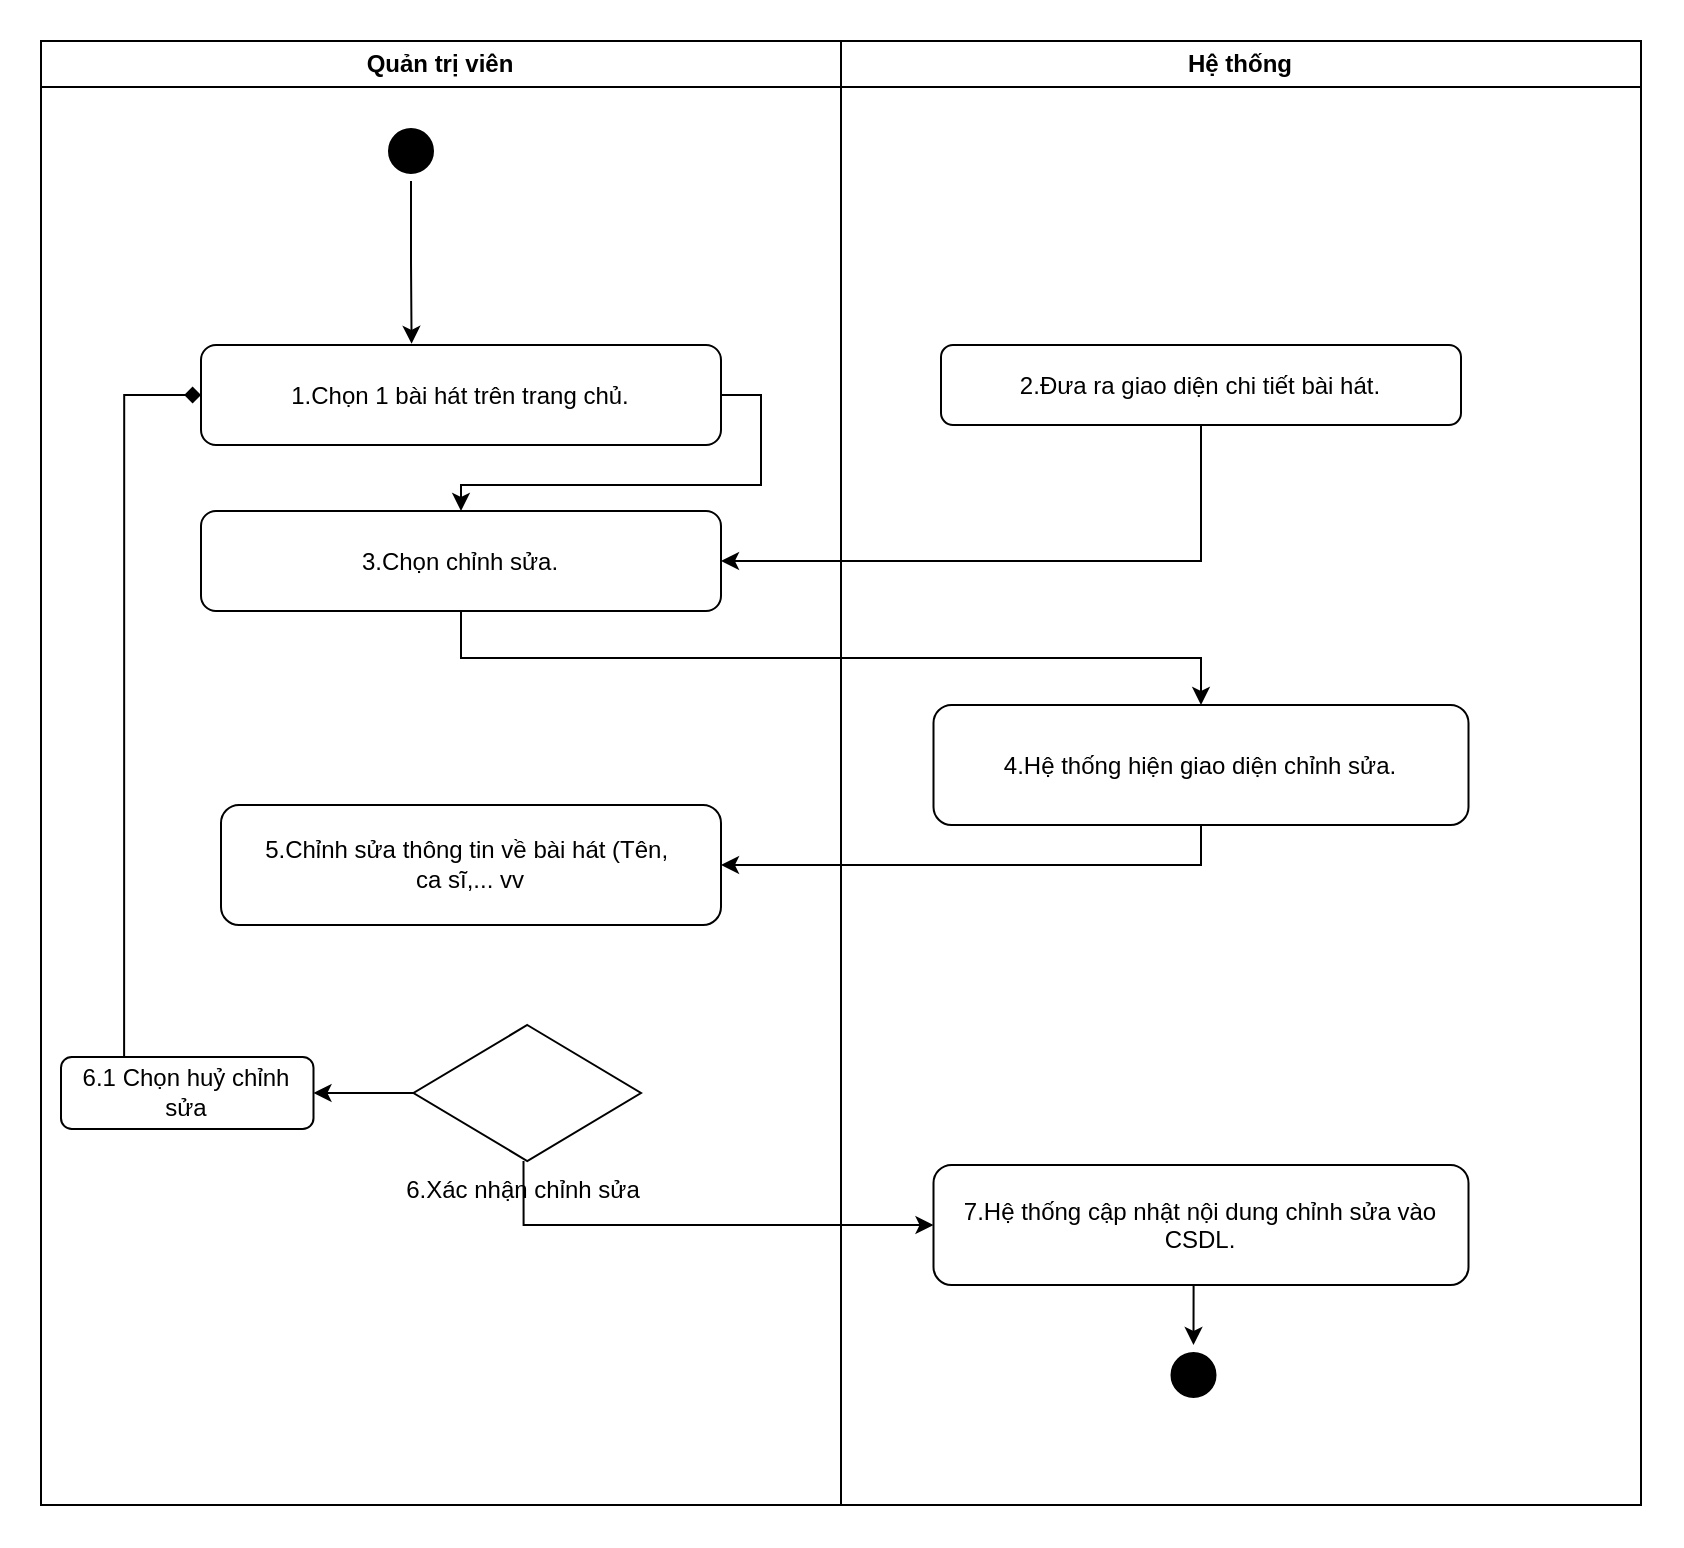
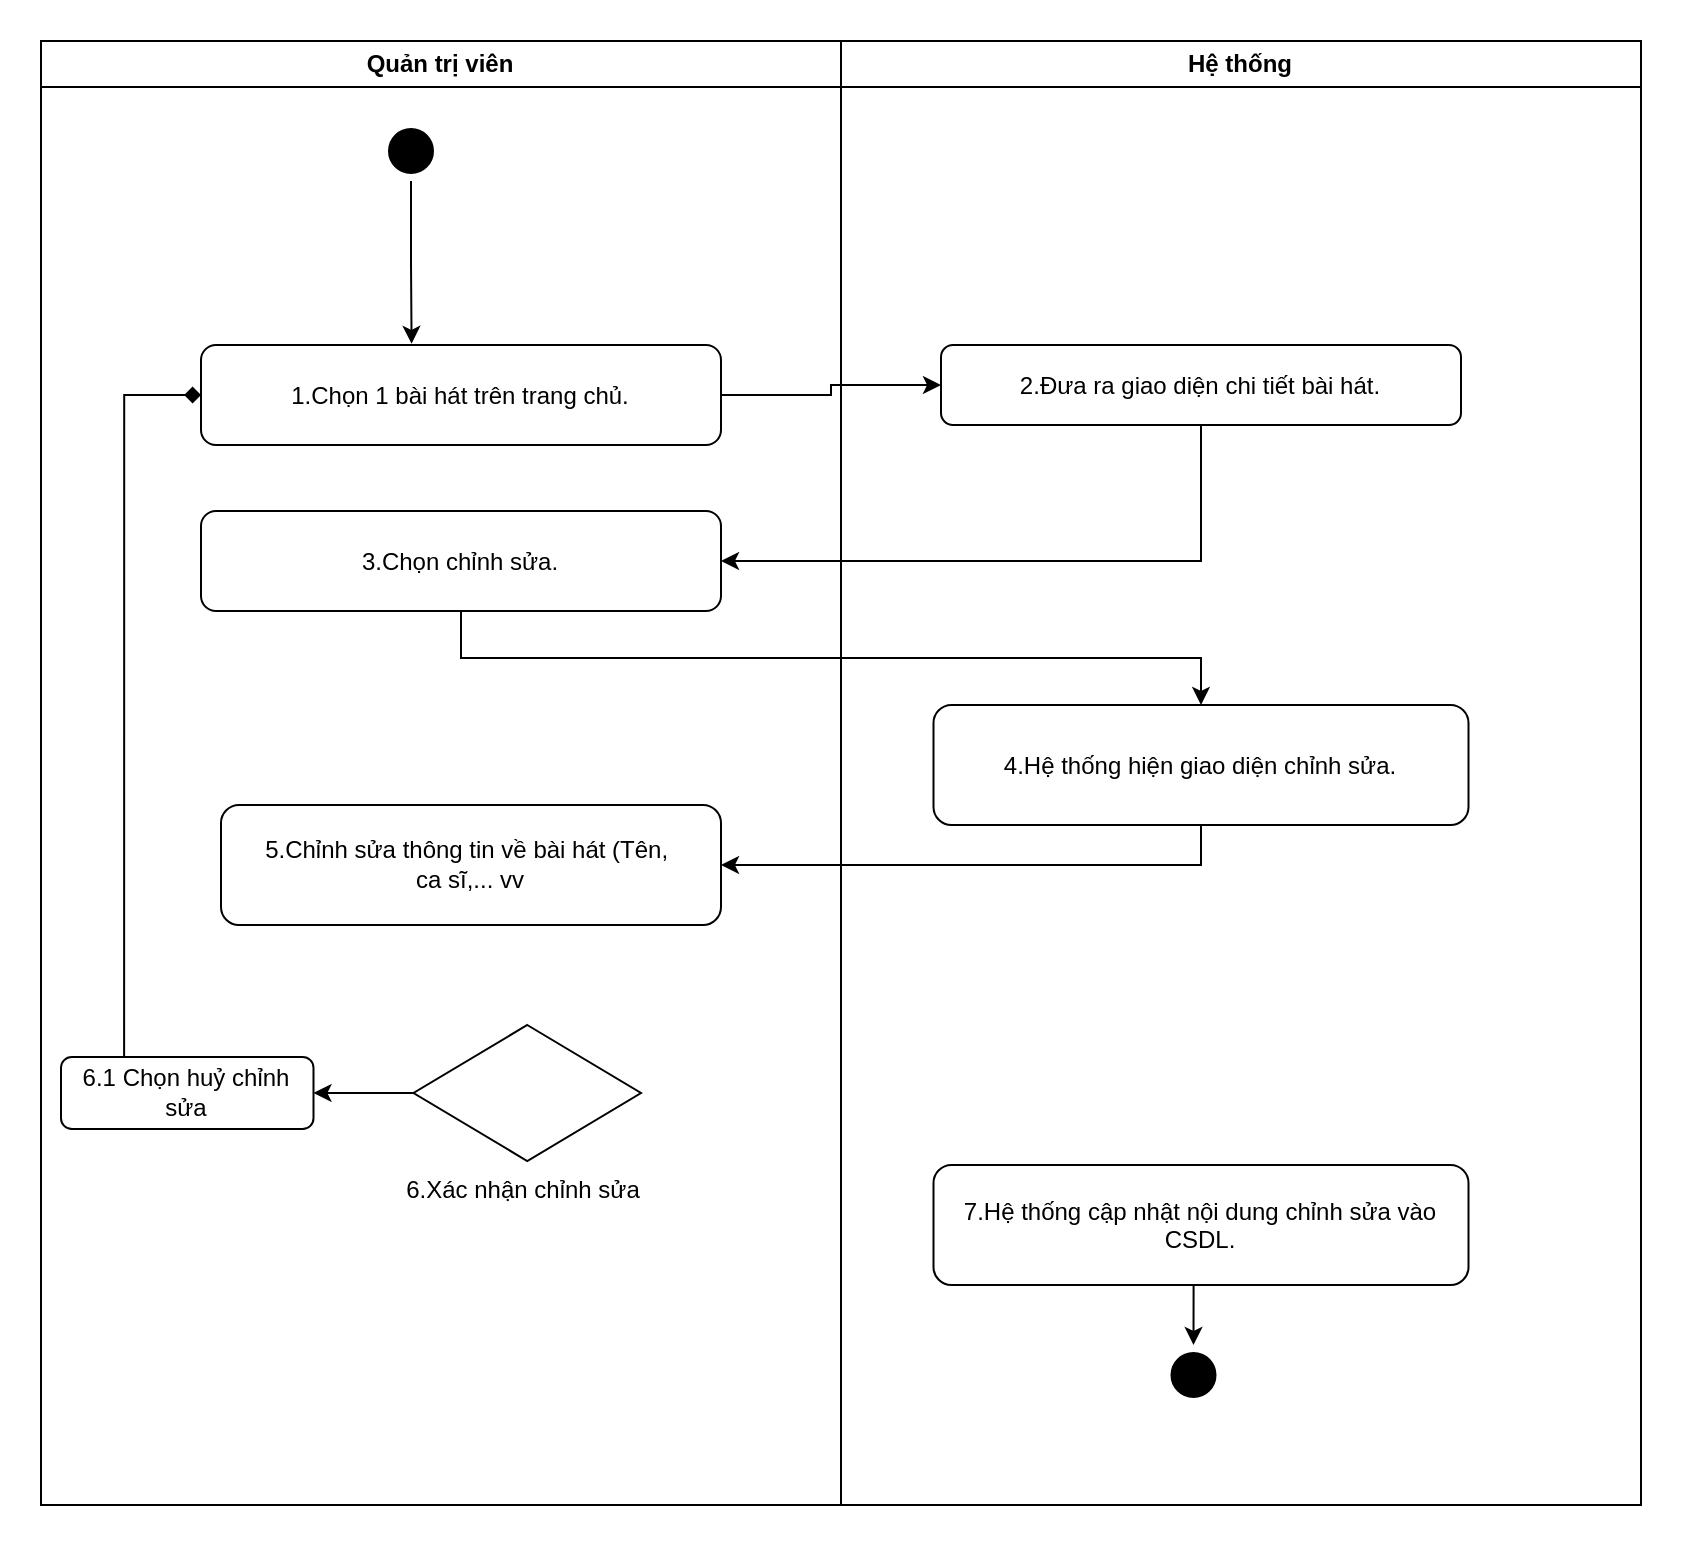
(651, 485) -> (802, 395)
(648, 1225) -> none
